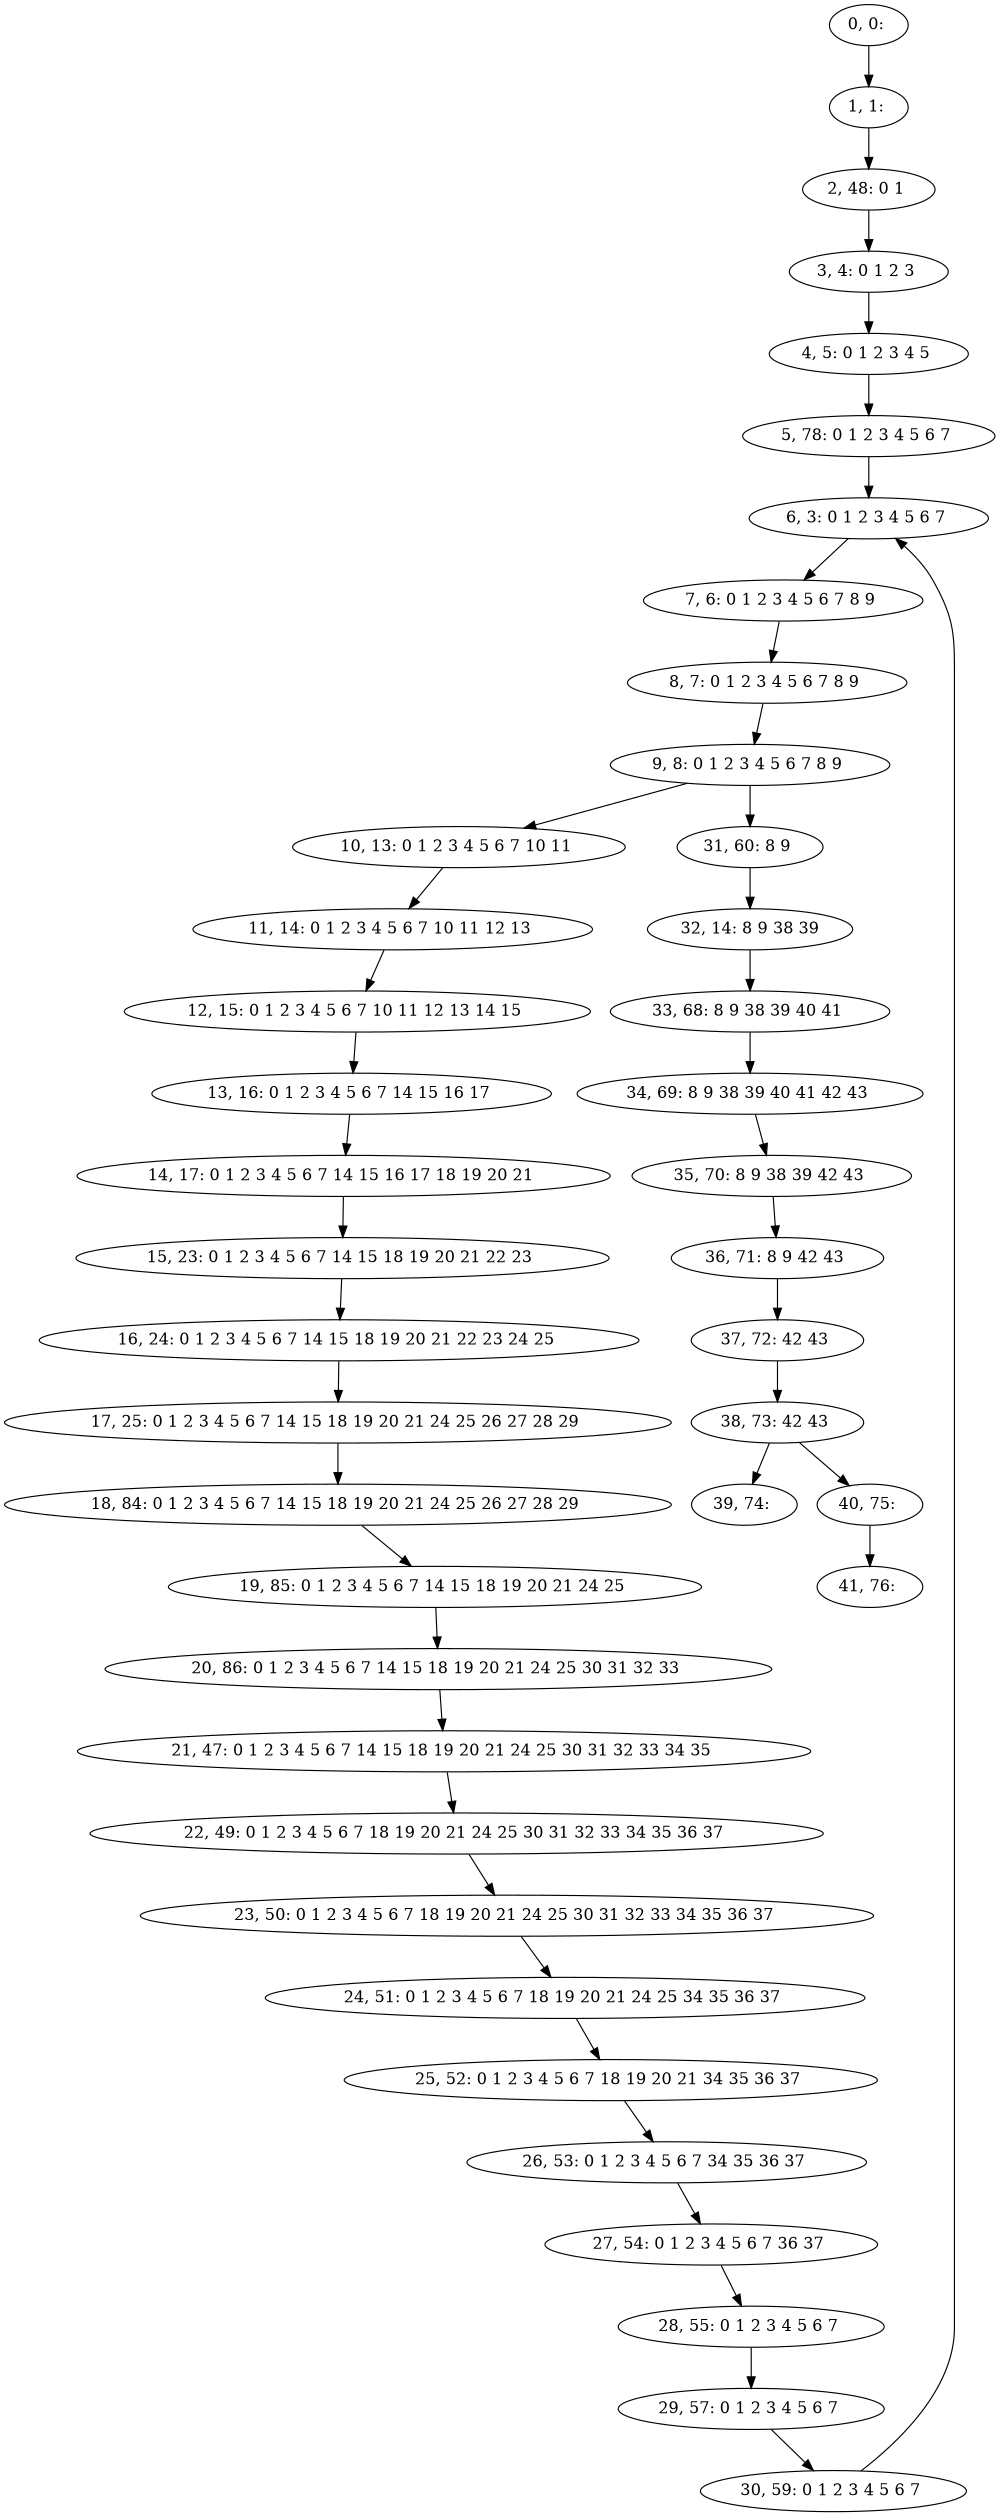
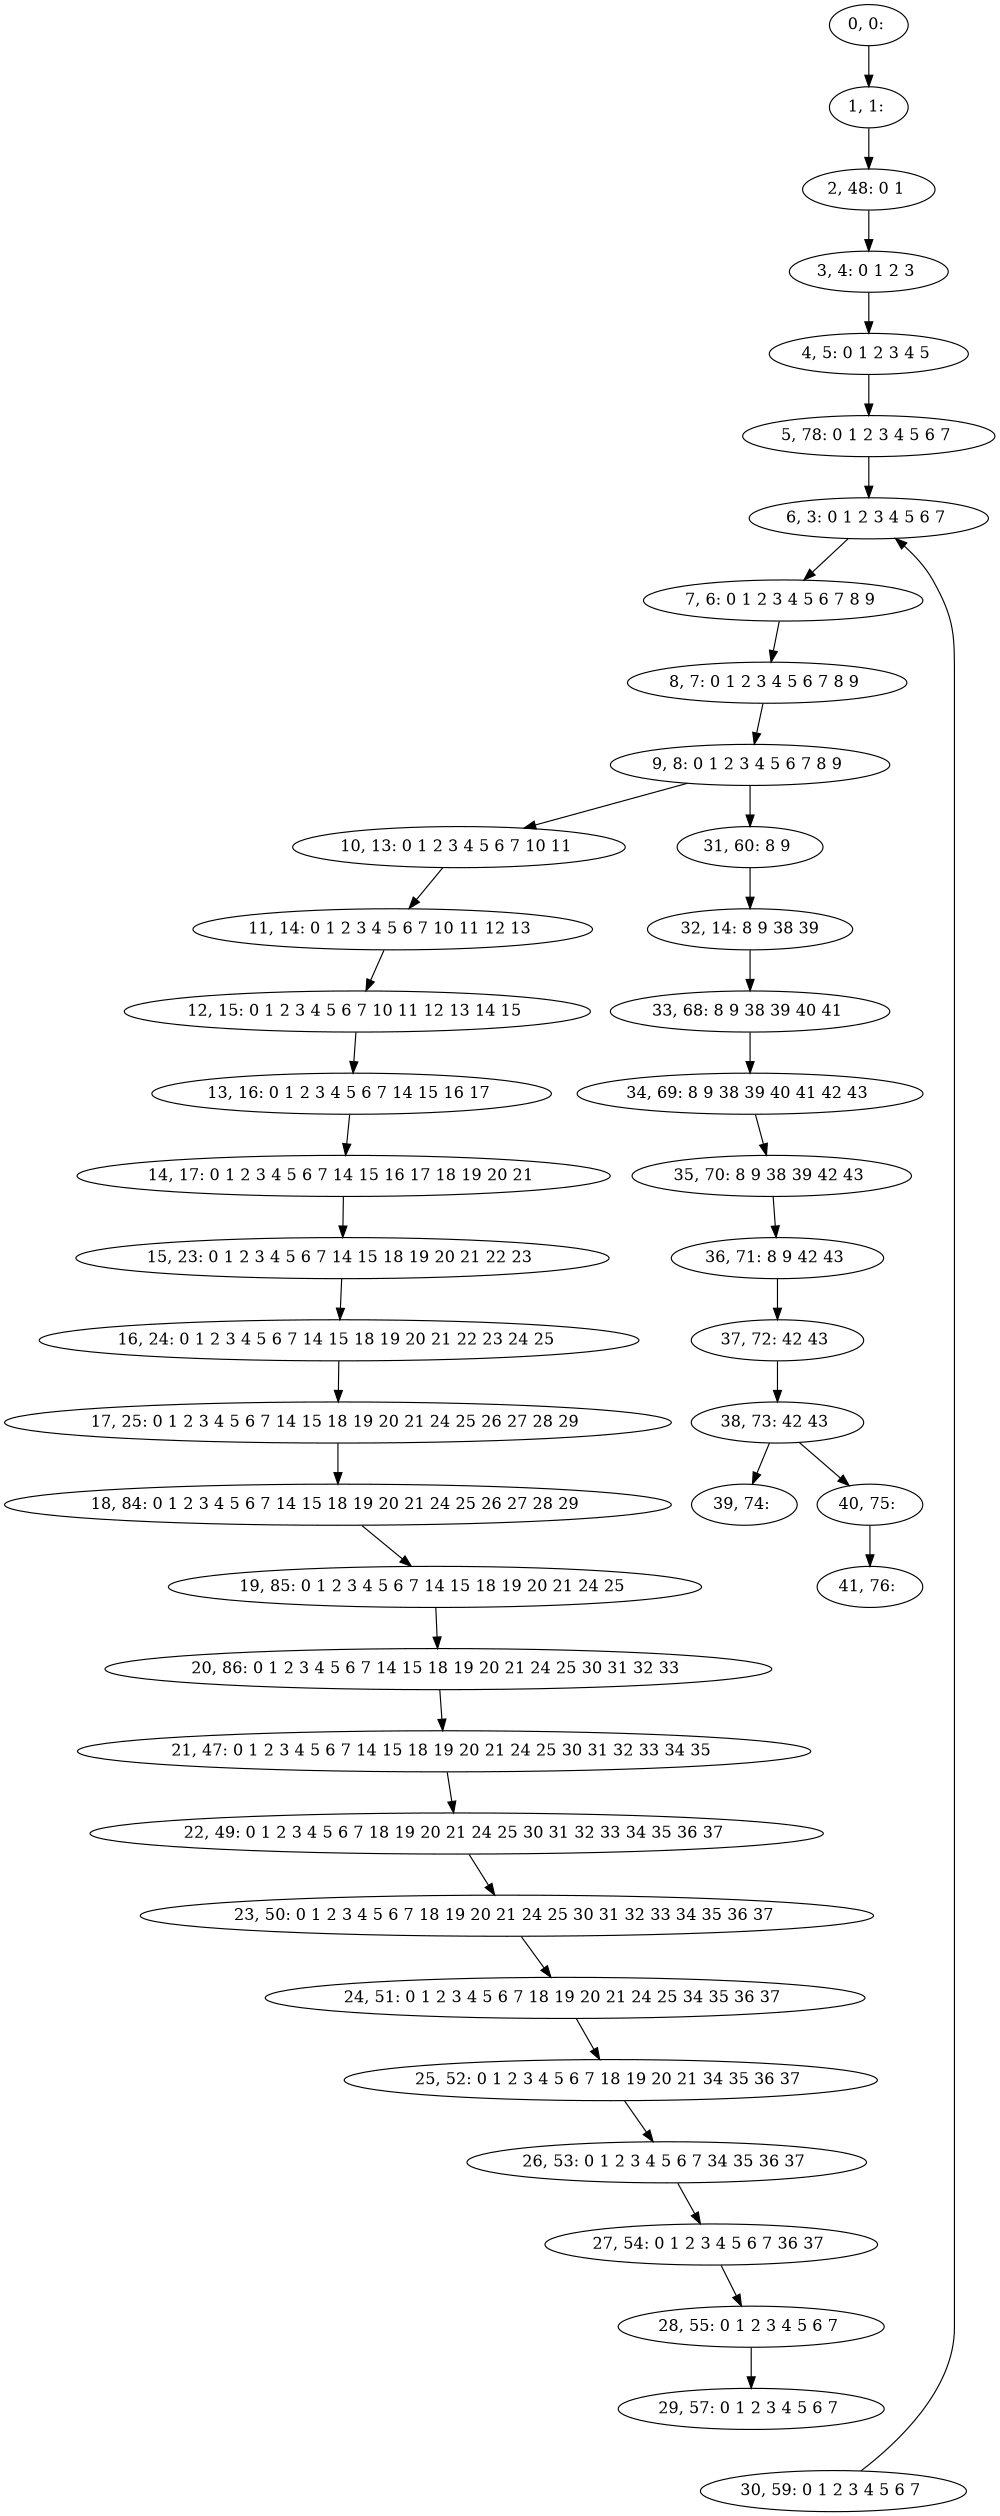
(788, 2446) -> none
